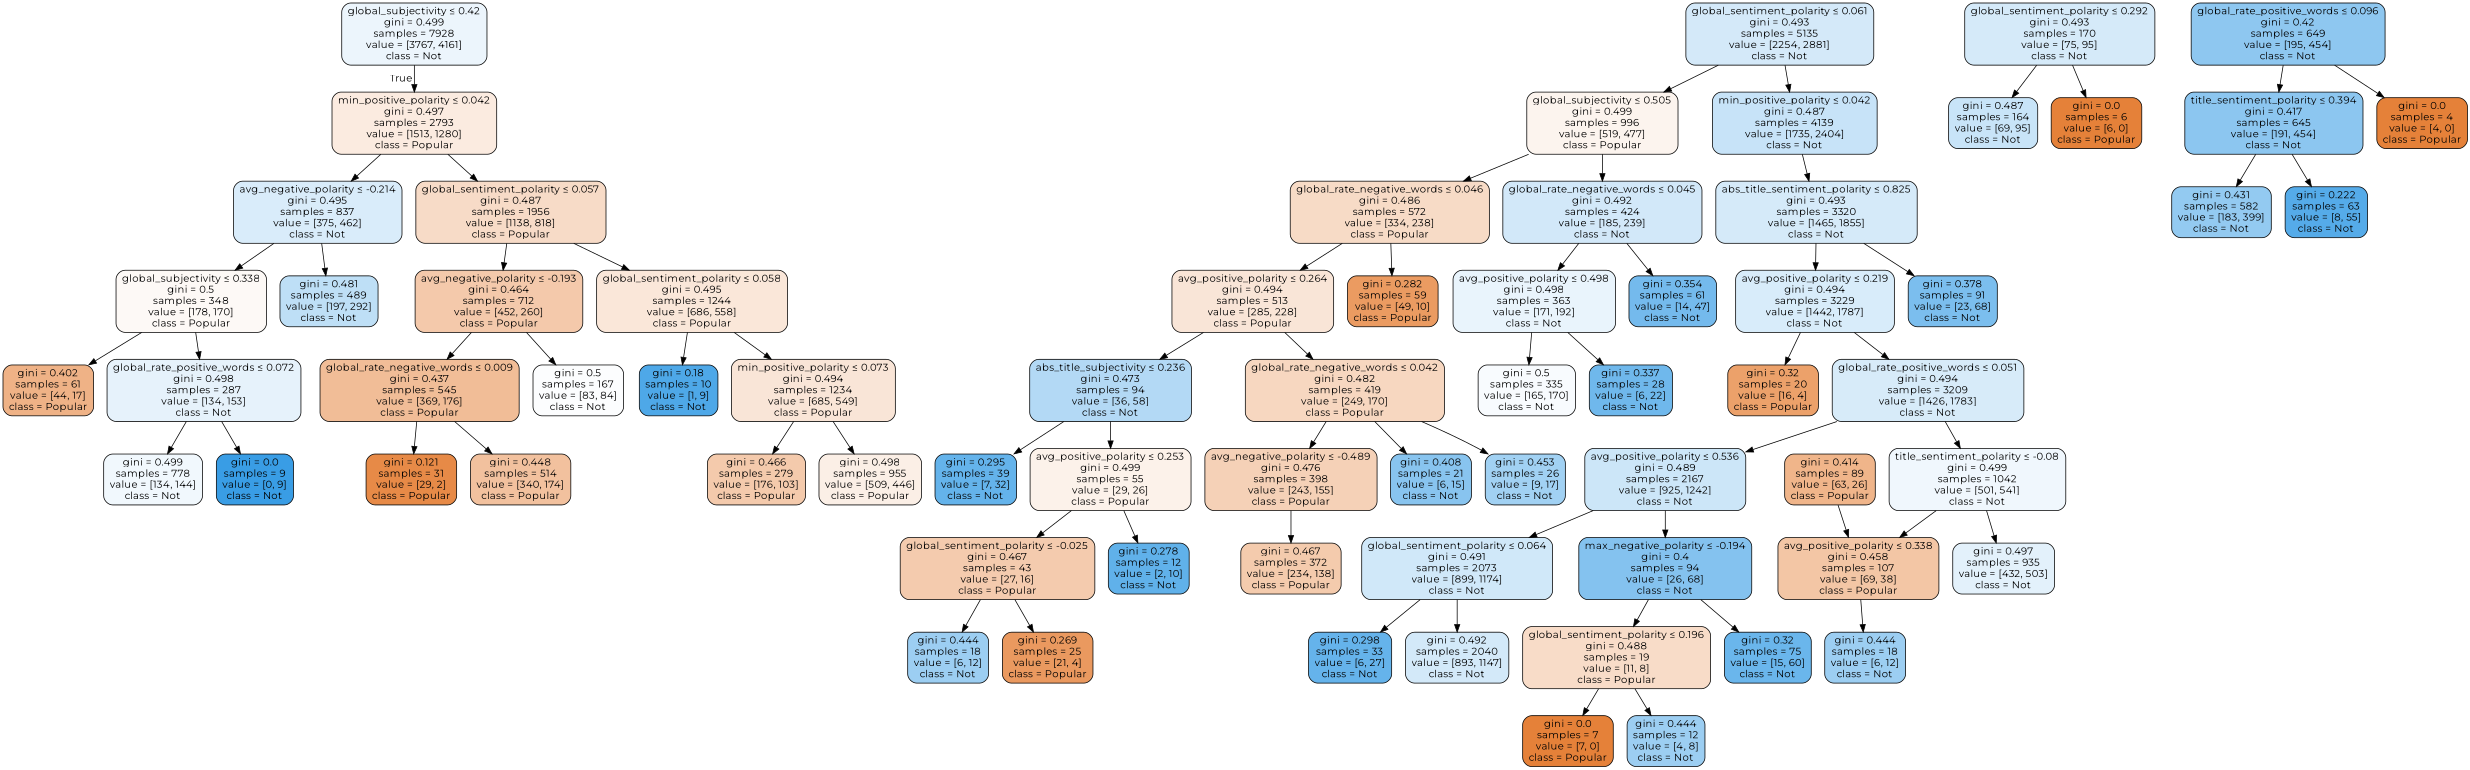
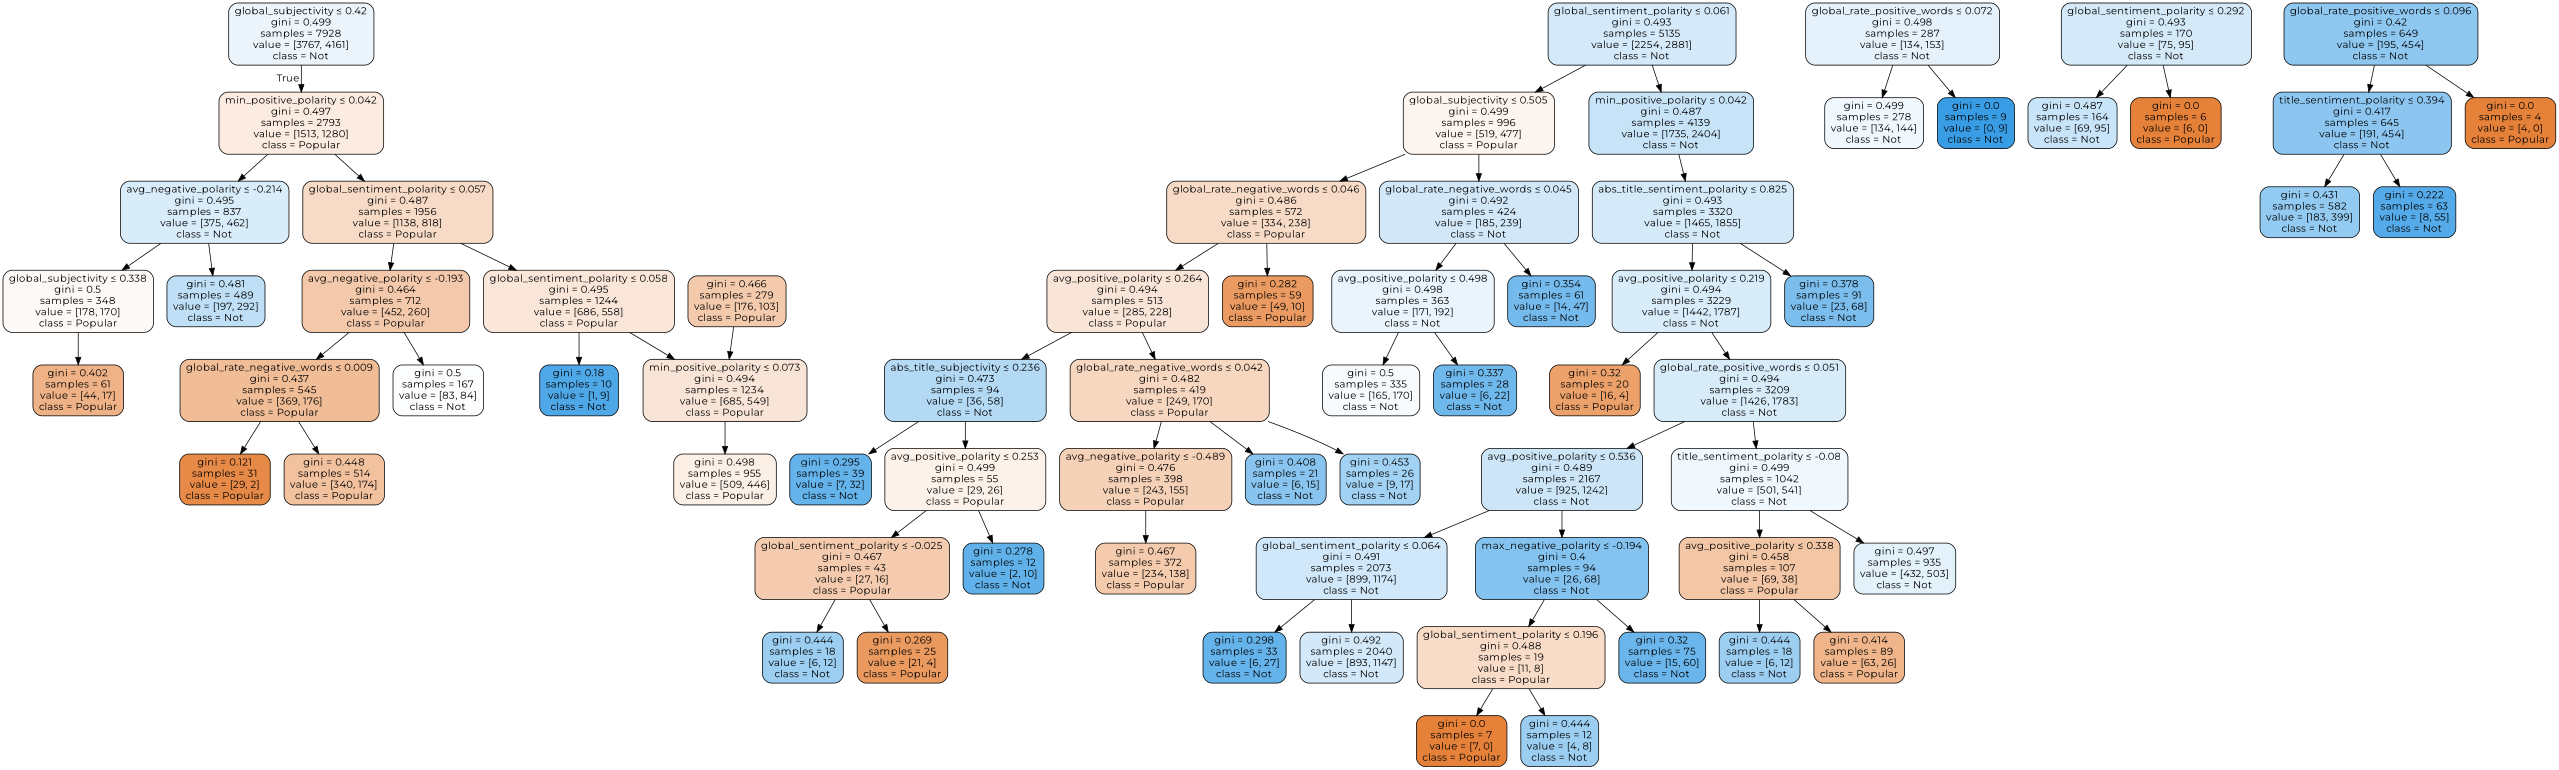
(197, 342) -> none
(785, 435) -> (732, 339)
(153, 473) -> (1874, 117)
(1842, 518) -> (1810, 613)
